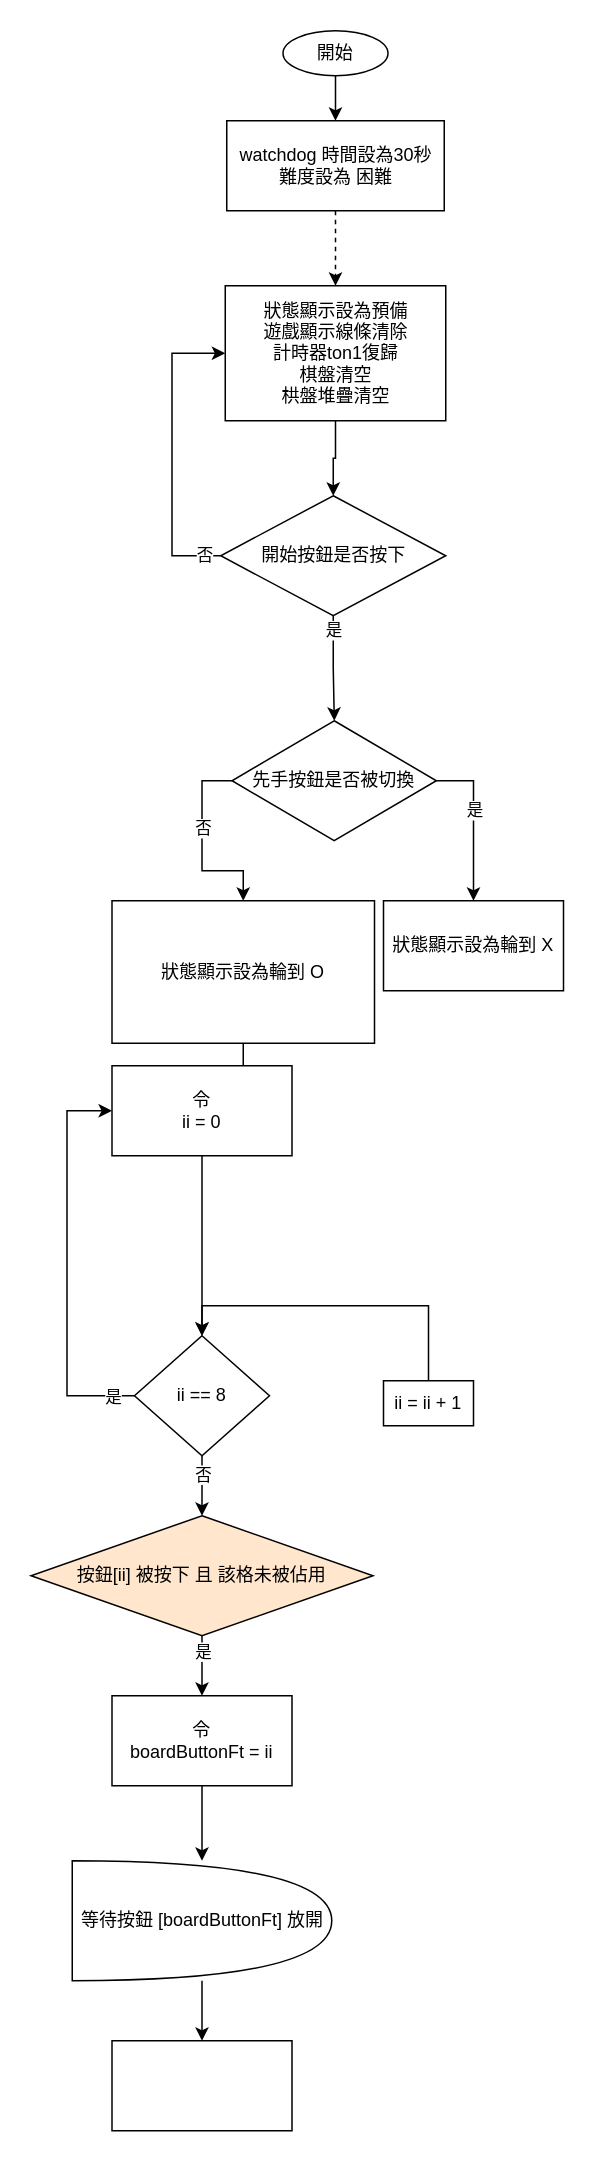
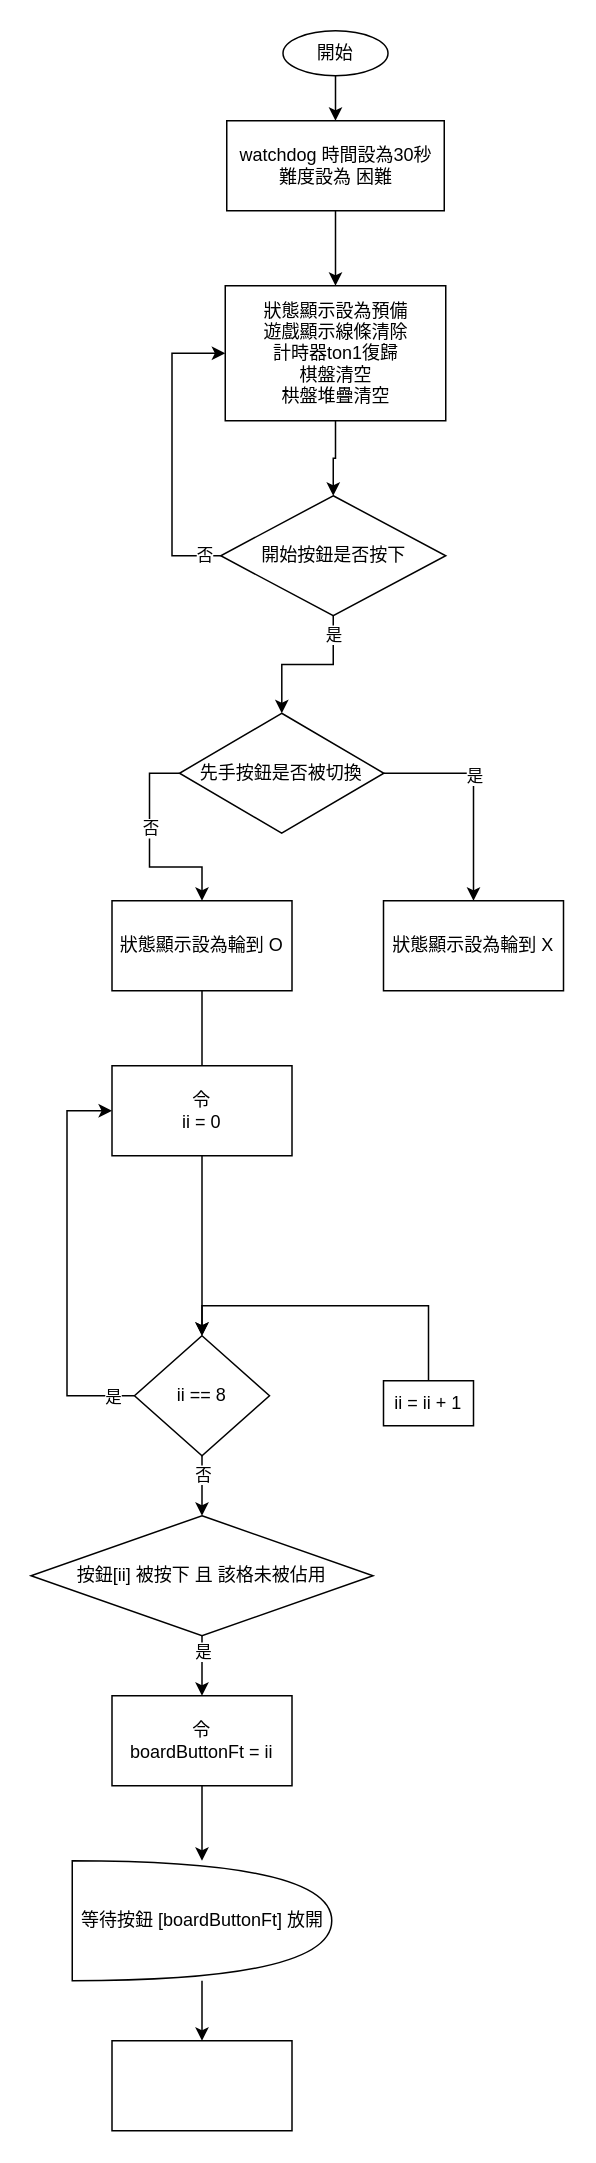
(335, 244) -> (335, 244)
(334, 781) -> (281, 773)
(243, 972) -> (202, 946)
(202, 1576) -> (202, 1576)
